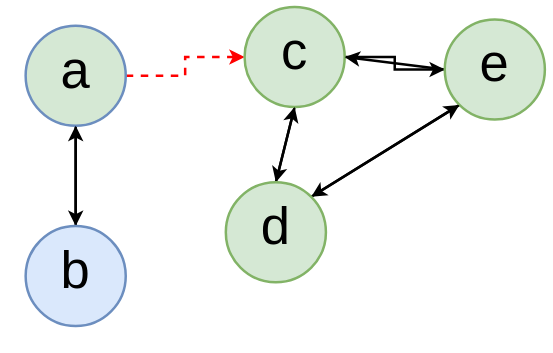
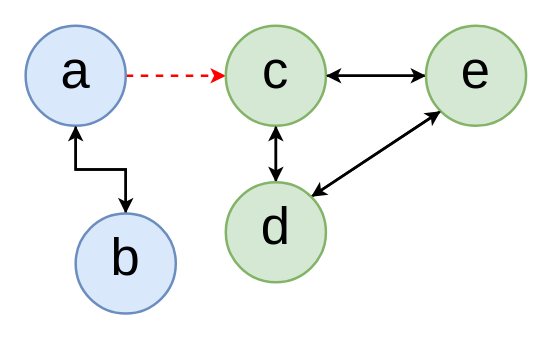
(294, 57) -> (276, 76)
(494, 69) -> (476, 76)
(76, 76) -> (76, 76)
(76, 276) -> (126, 263)
